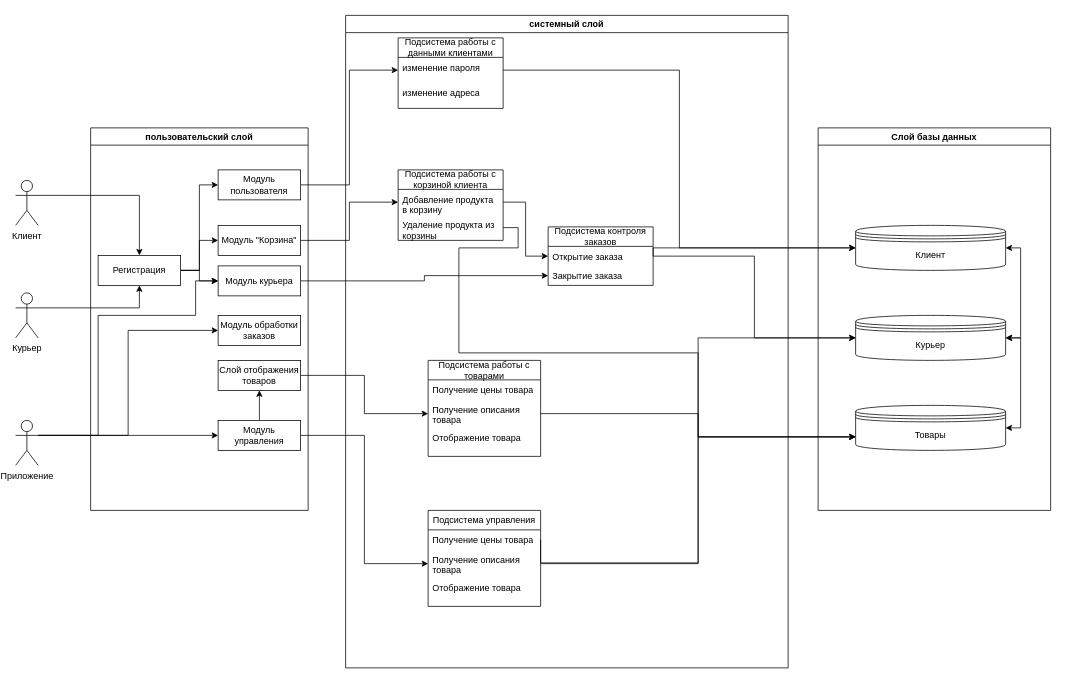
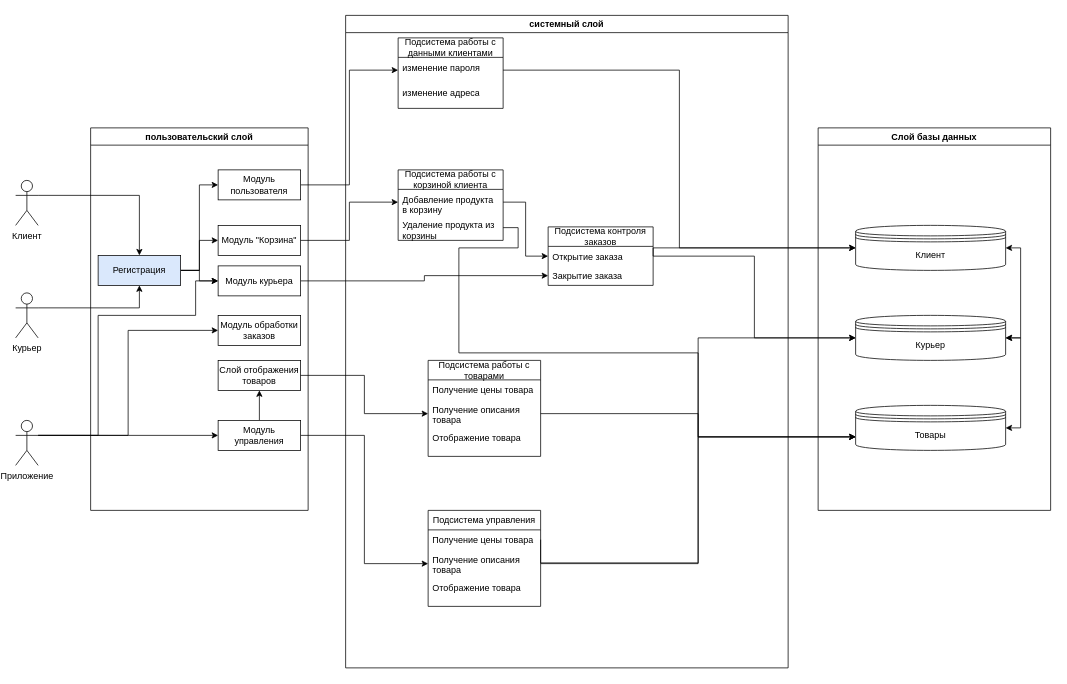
(139, 270) -> (139, 270)
